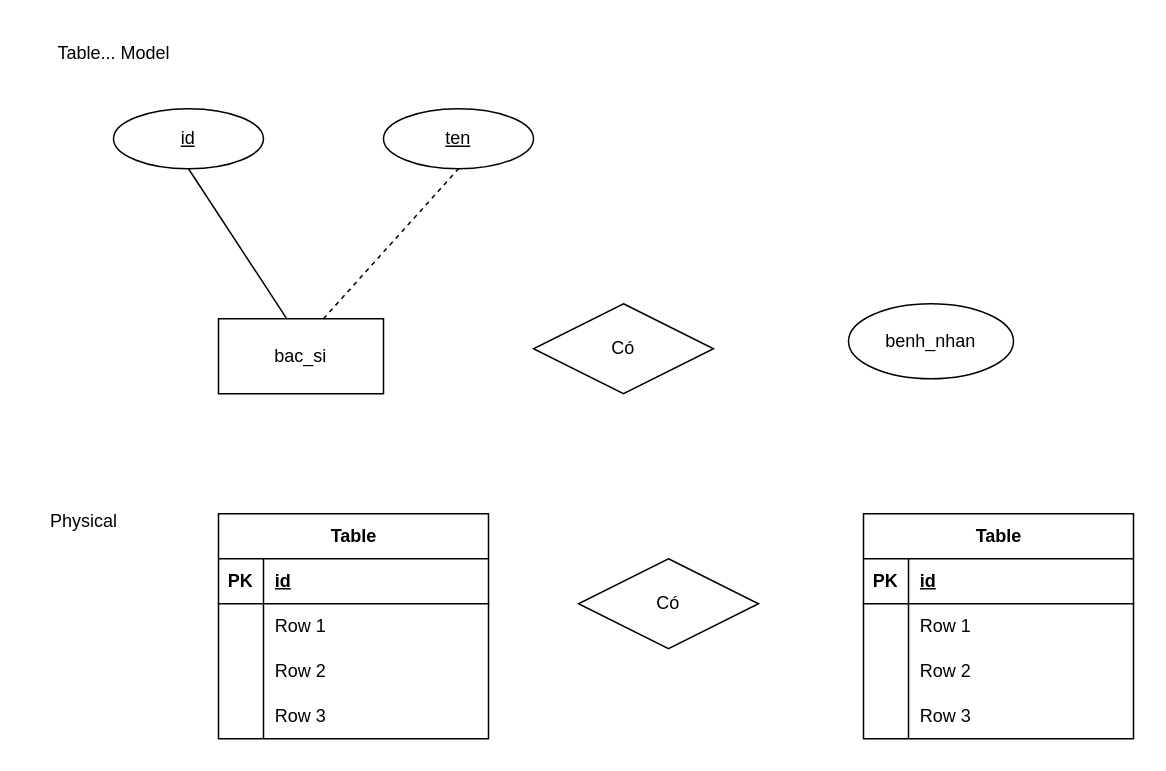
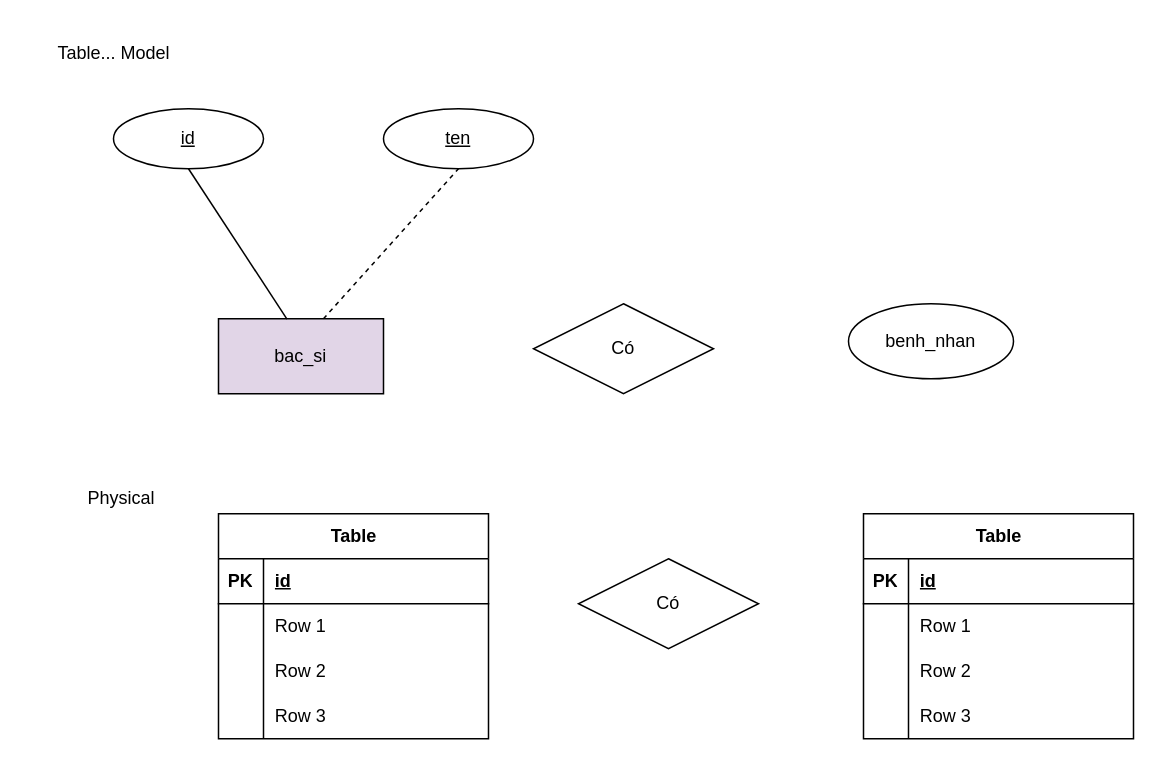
(301, 356) -> (301, 356)
(83, 521) -> (121, 499)
